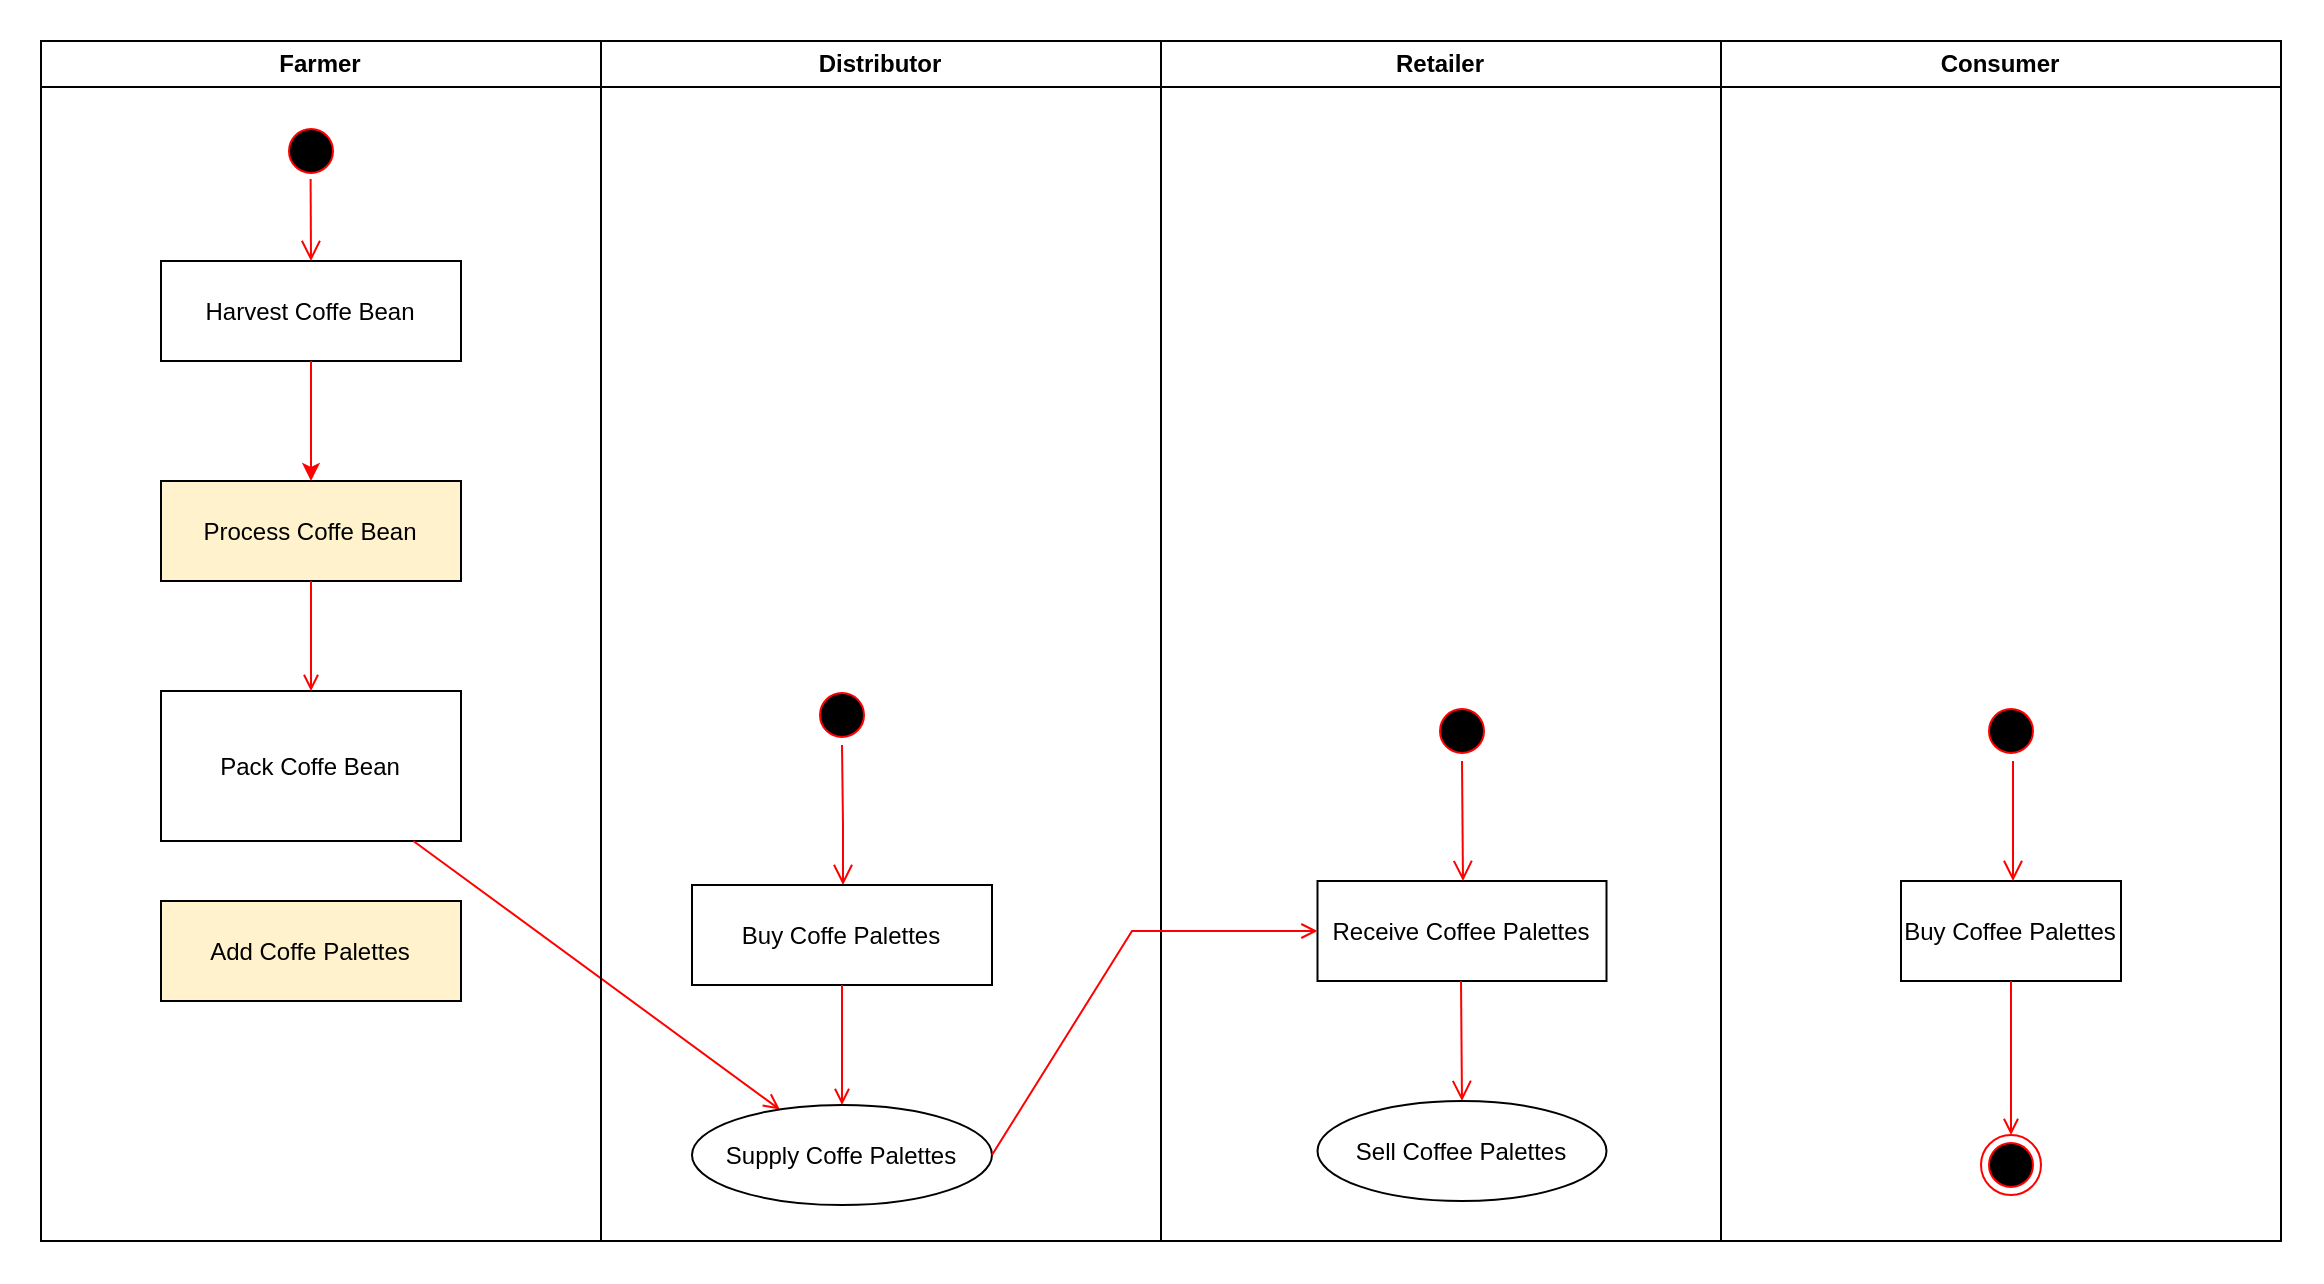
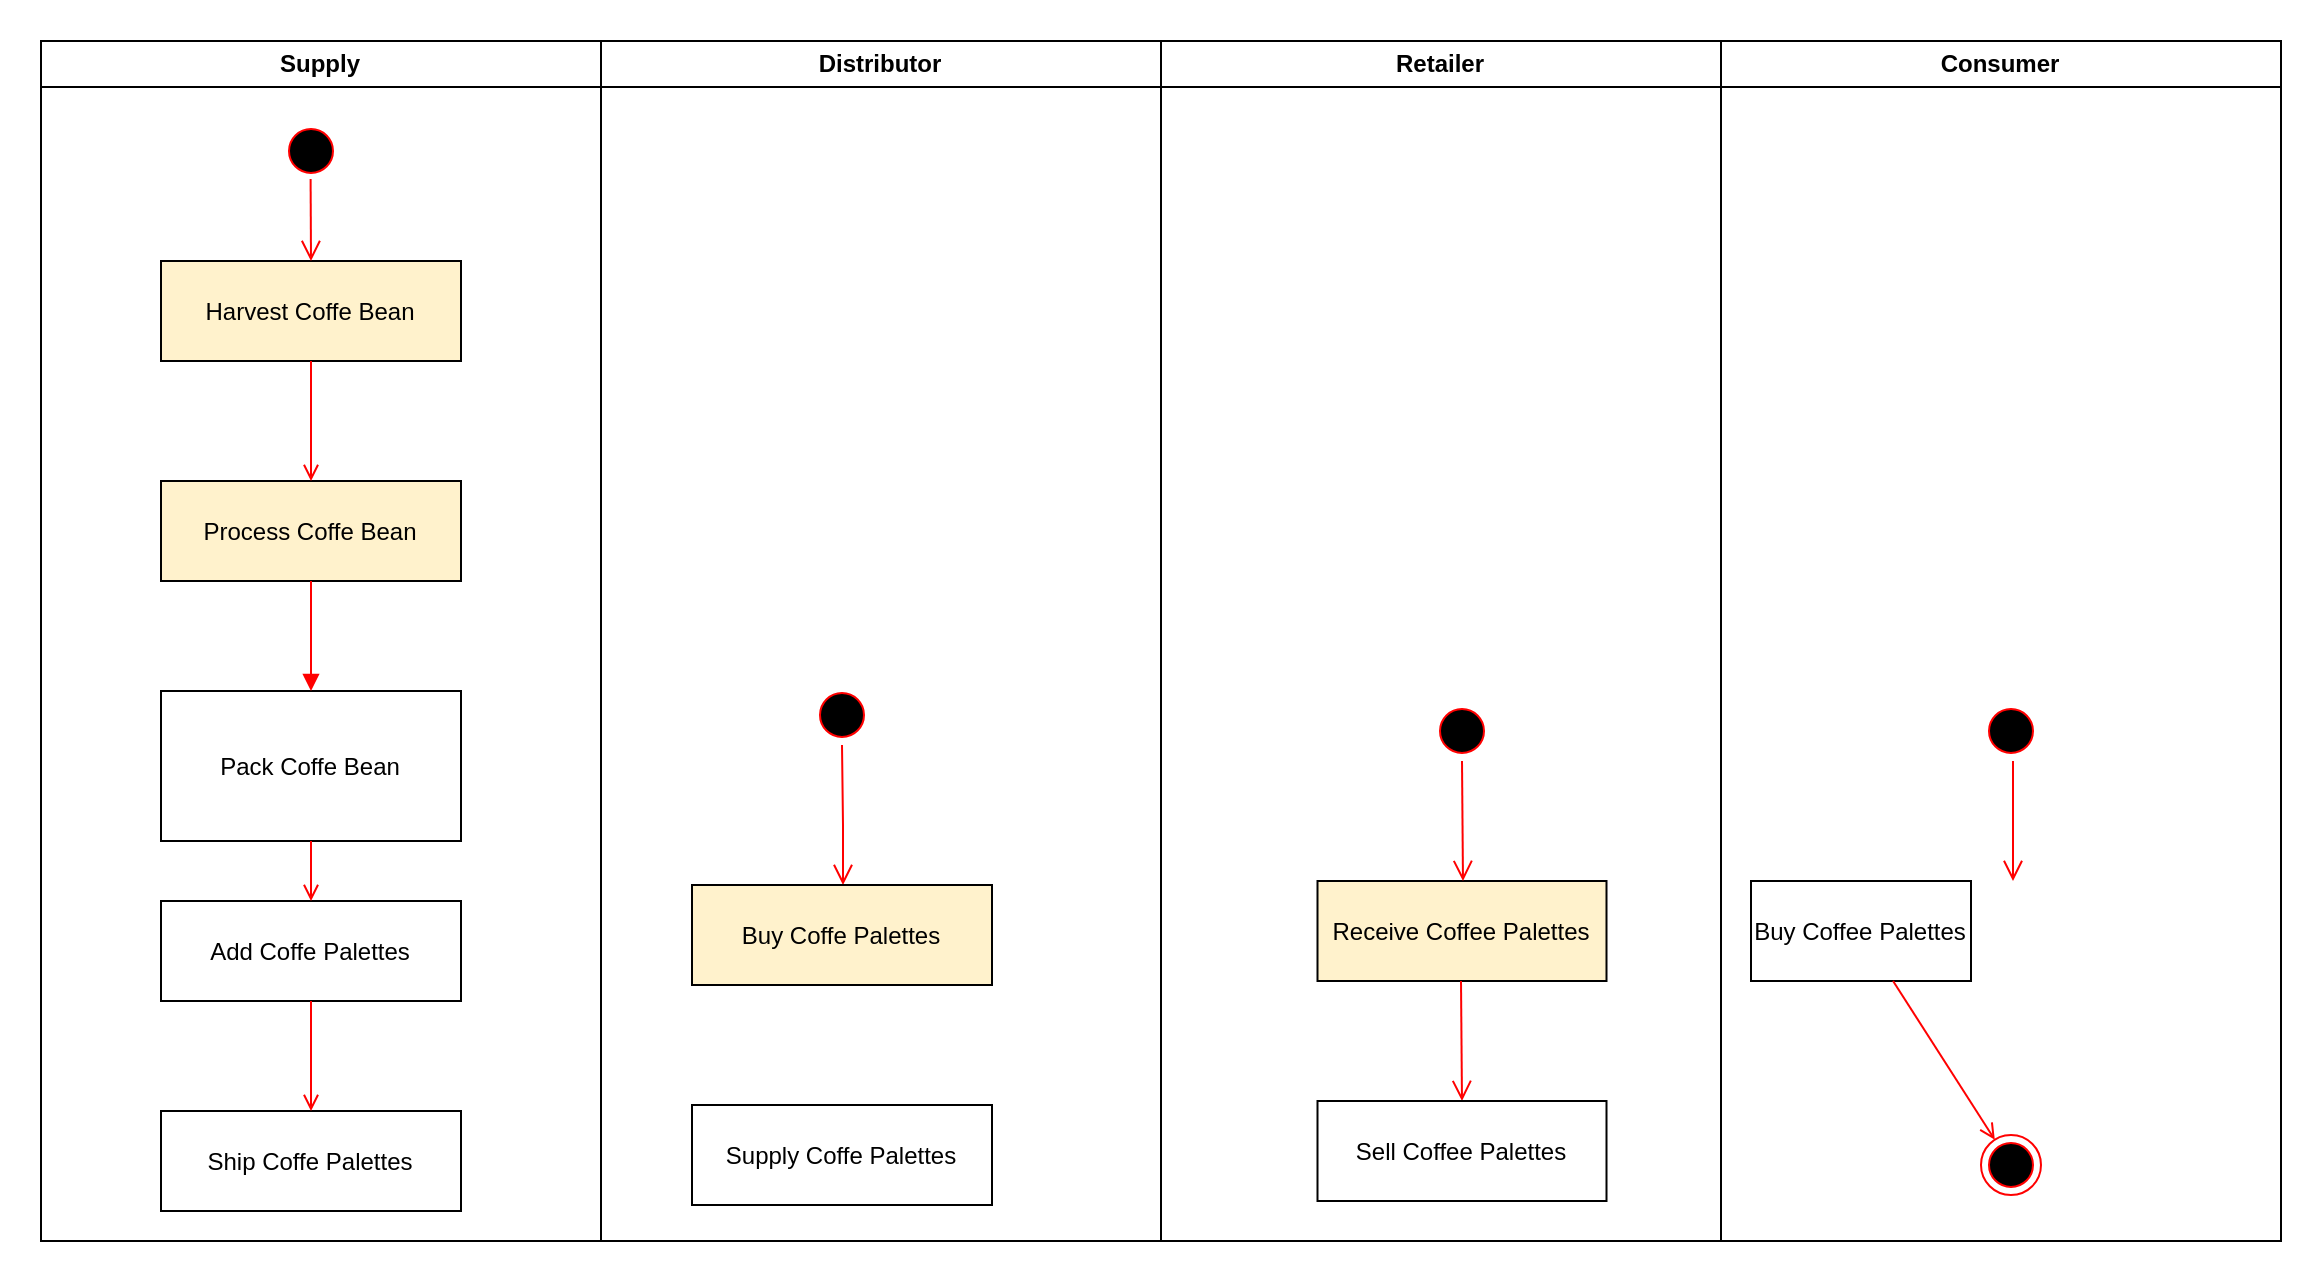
(321, 65) -> (321, 65)
(311, 311) -> (311, 311)
(311, 466) -> (311, 468)
(311, 677) -> (311, 673)
(505, 908) -> (311, 868)
(1462, 931) -> (1462, 931)
(2011, 931) -> (1861, 931)
(842, 935) -> (842, 935)
(311, 951) -> (311, 951)
(1068, 1033) -> none
(842, 1042) -> none
none -> (311, 1053)
(1462, 1151) -> (1462, 1151)
(842, 1155) -> (842, 1155)
none -> (311, 1161)
